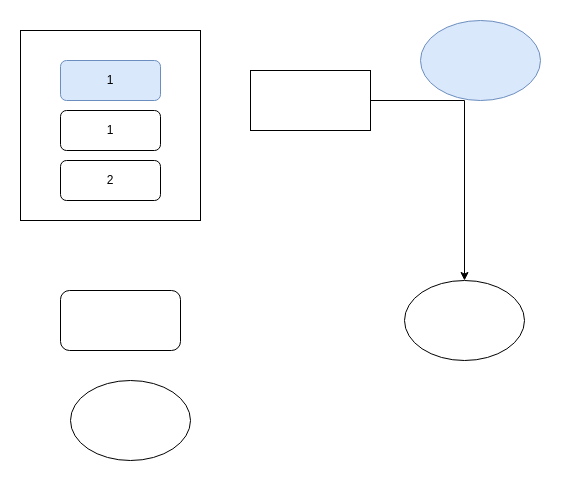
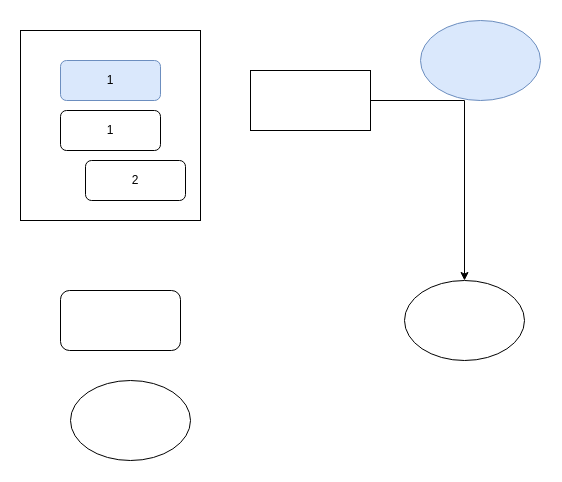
(111, 181) -> (136, 181)
